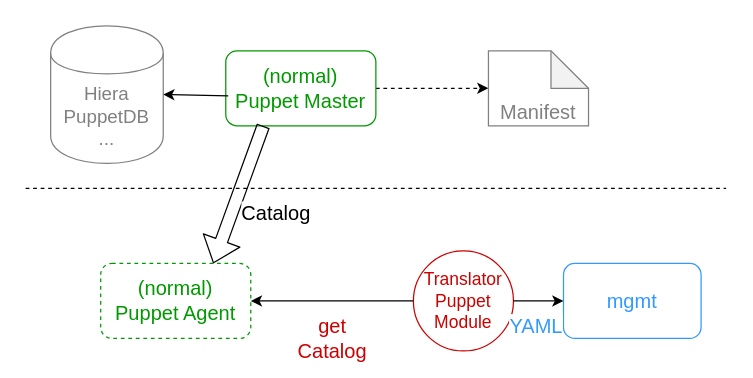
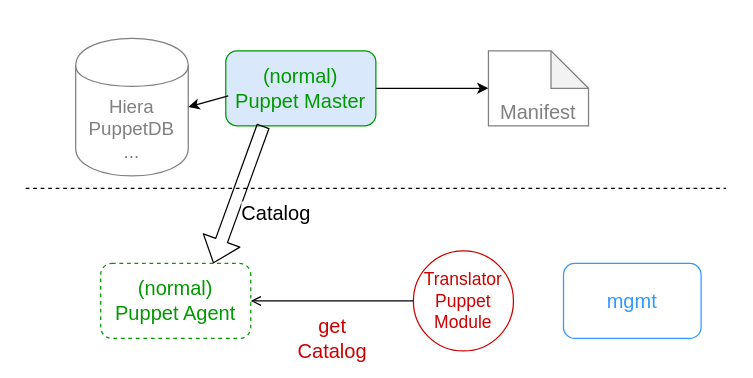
(301, 88) -> (301, 88)
(429, 88) -> (429, 88)
(107, 94) -> (132, 107)
(261, 301) -> (259, 301)
(534, 301) -> none
